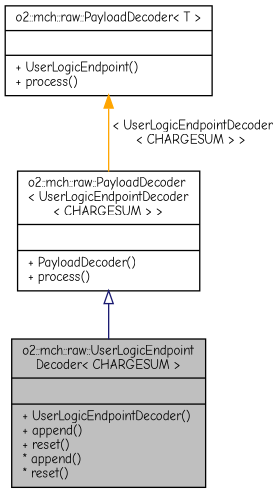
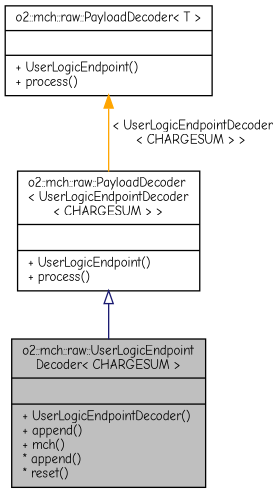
(83, 263) -> (90, 263)
(46, 445) -> (44, 445)
